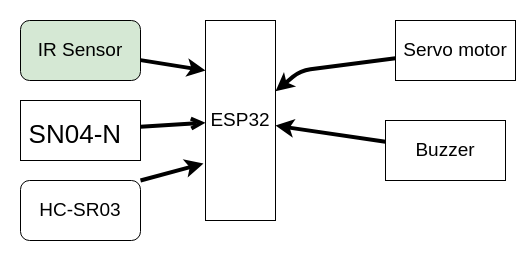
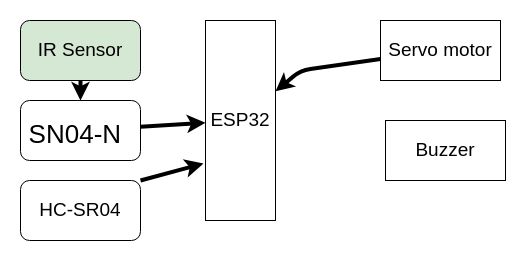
(456, 51) -> (441, 51)
(167, 64) -> (81, 85)
(190, 124) -> (190, 124)
(81, 131) -> (81, 131)
(337, 135) -> none
(81, 211) -> (81, 211)
